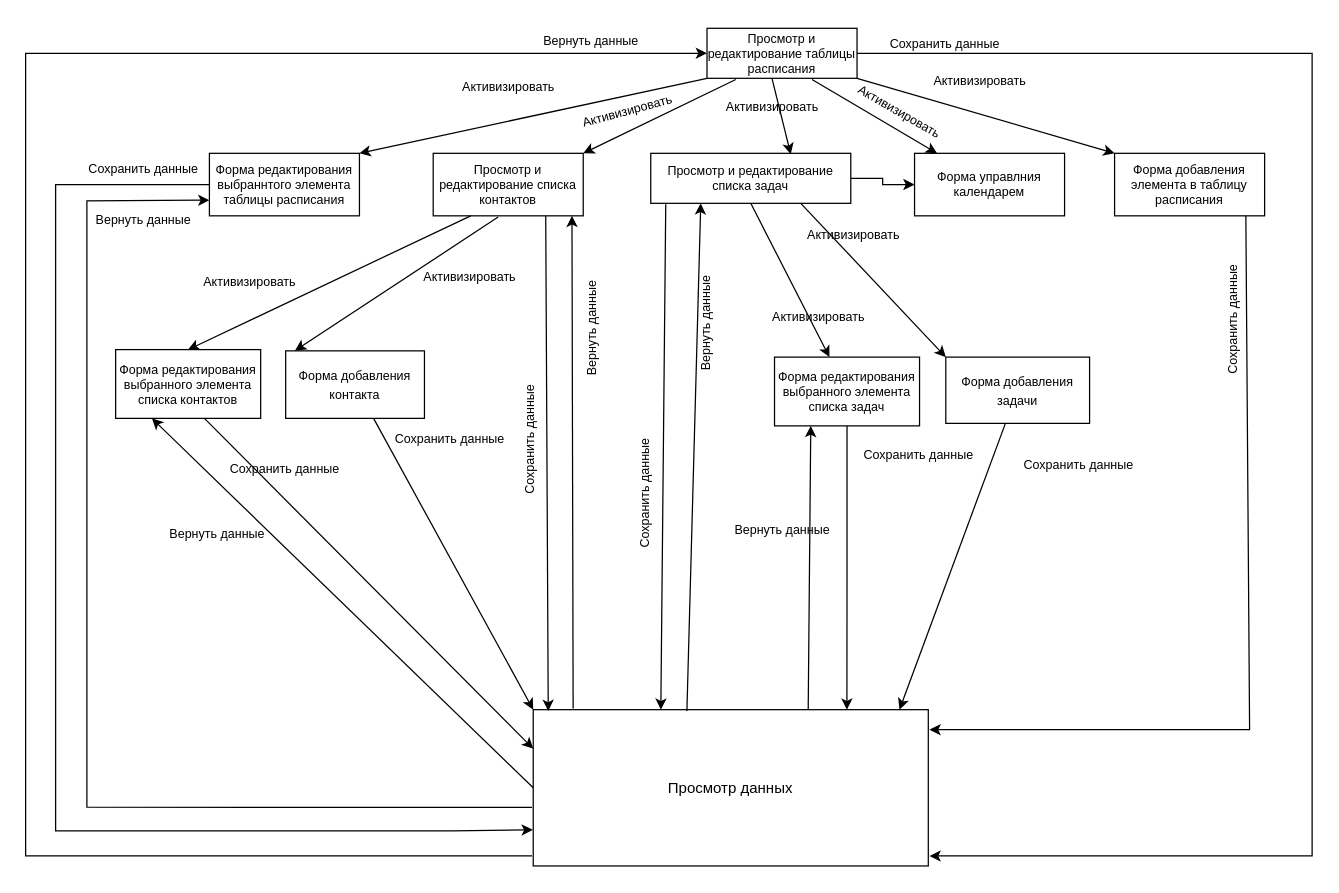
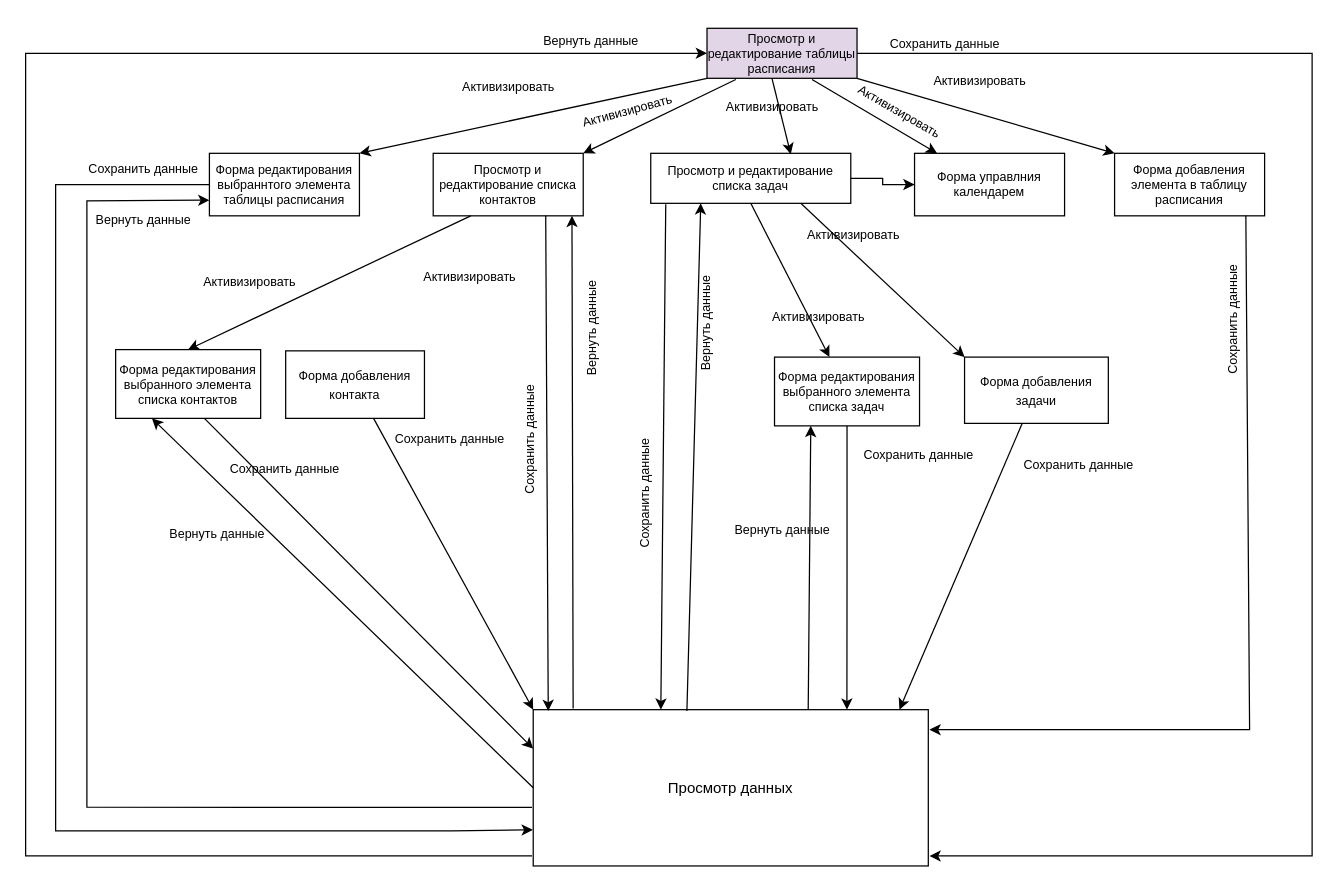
(782, 53) -> (782, 53)
(400, 281) -> none
(1018, 390) -> (1036, 390)
